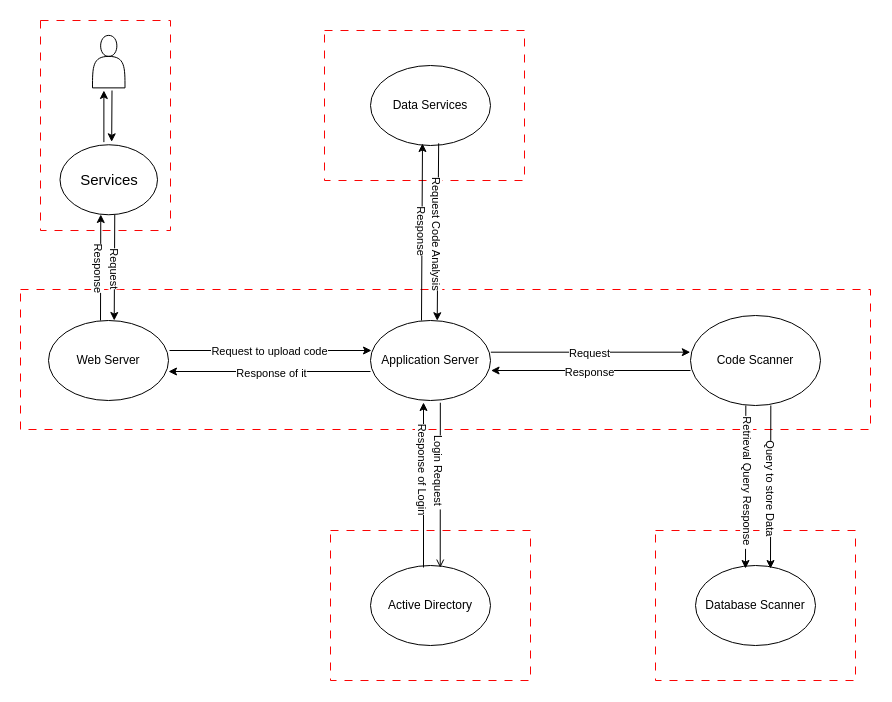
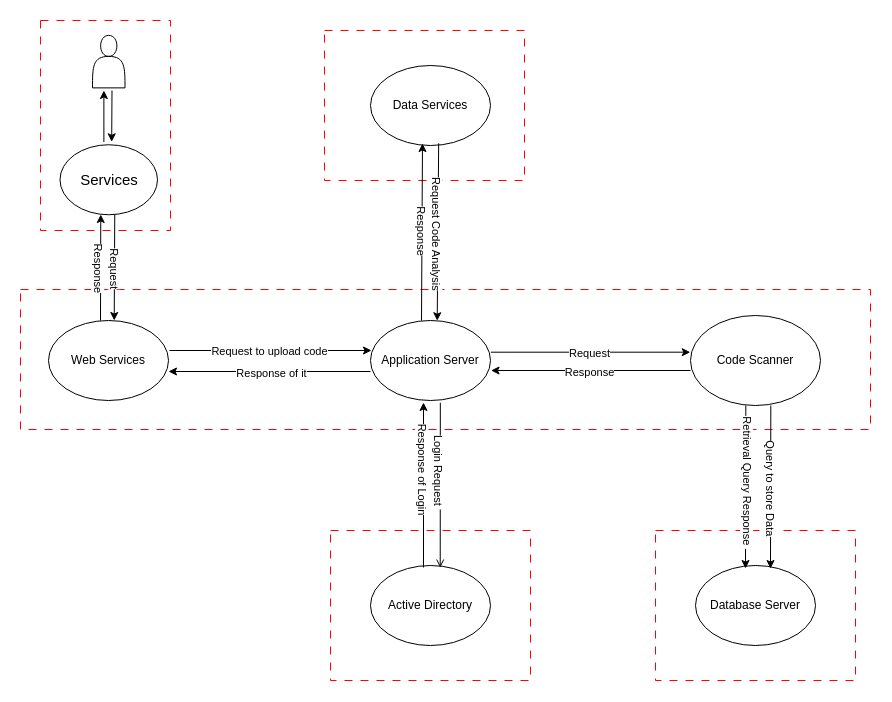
(109, 361) -> (109, 361)
(756, 606) -> (756, 606)
